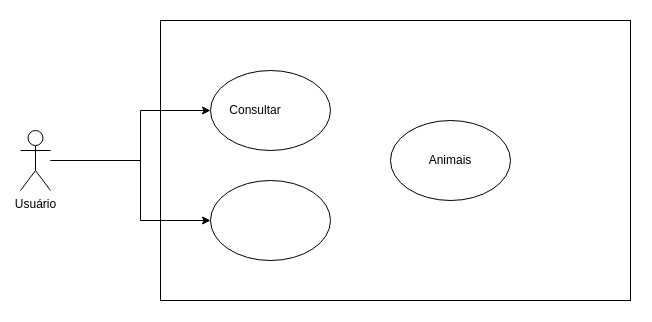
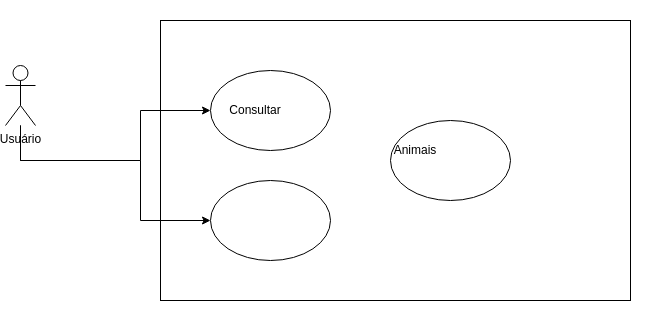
(36, 161) -> (21, 96)
(451, 161) -> (416, 151)
